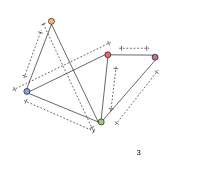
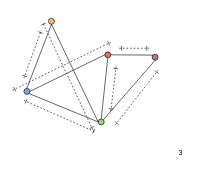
(139, 153) -> (181, 153)
